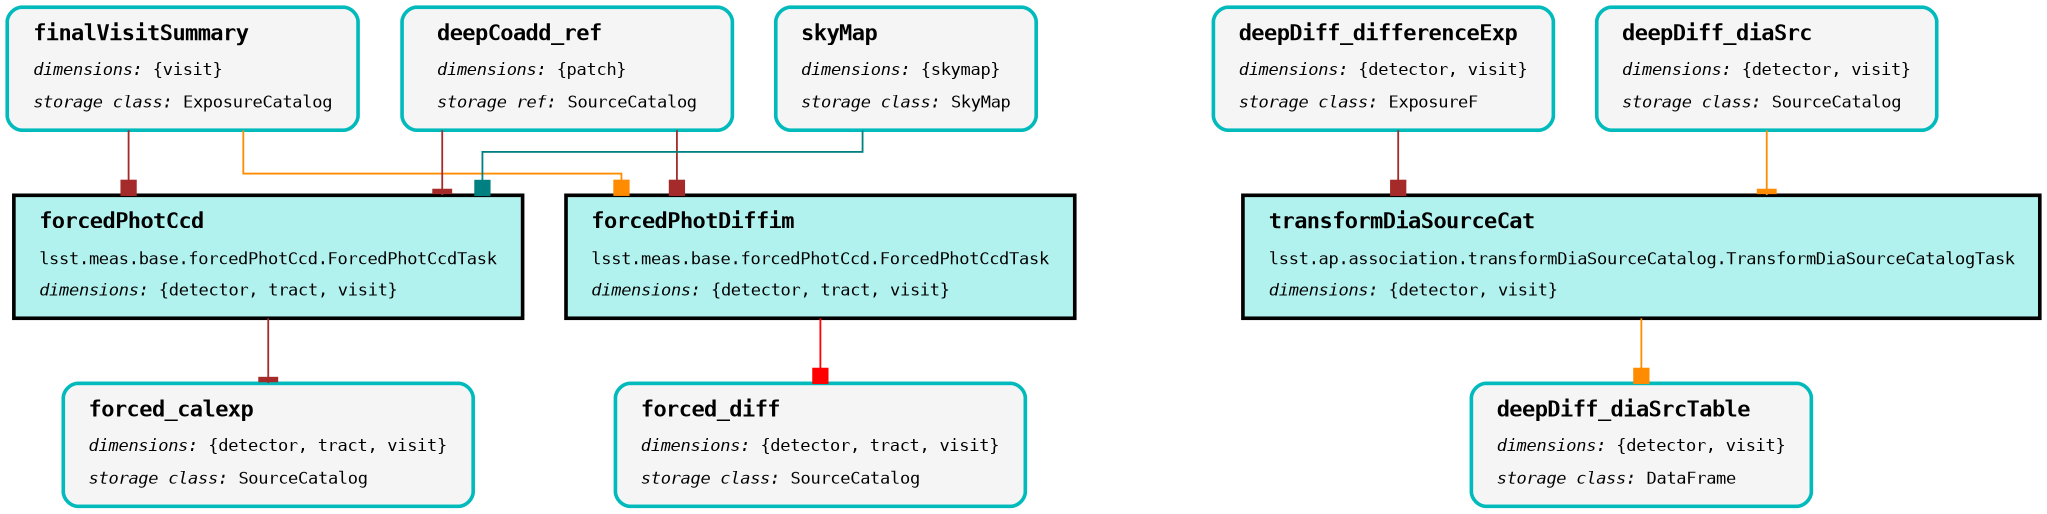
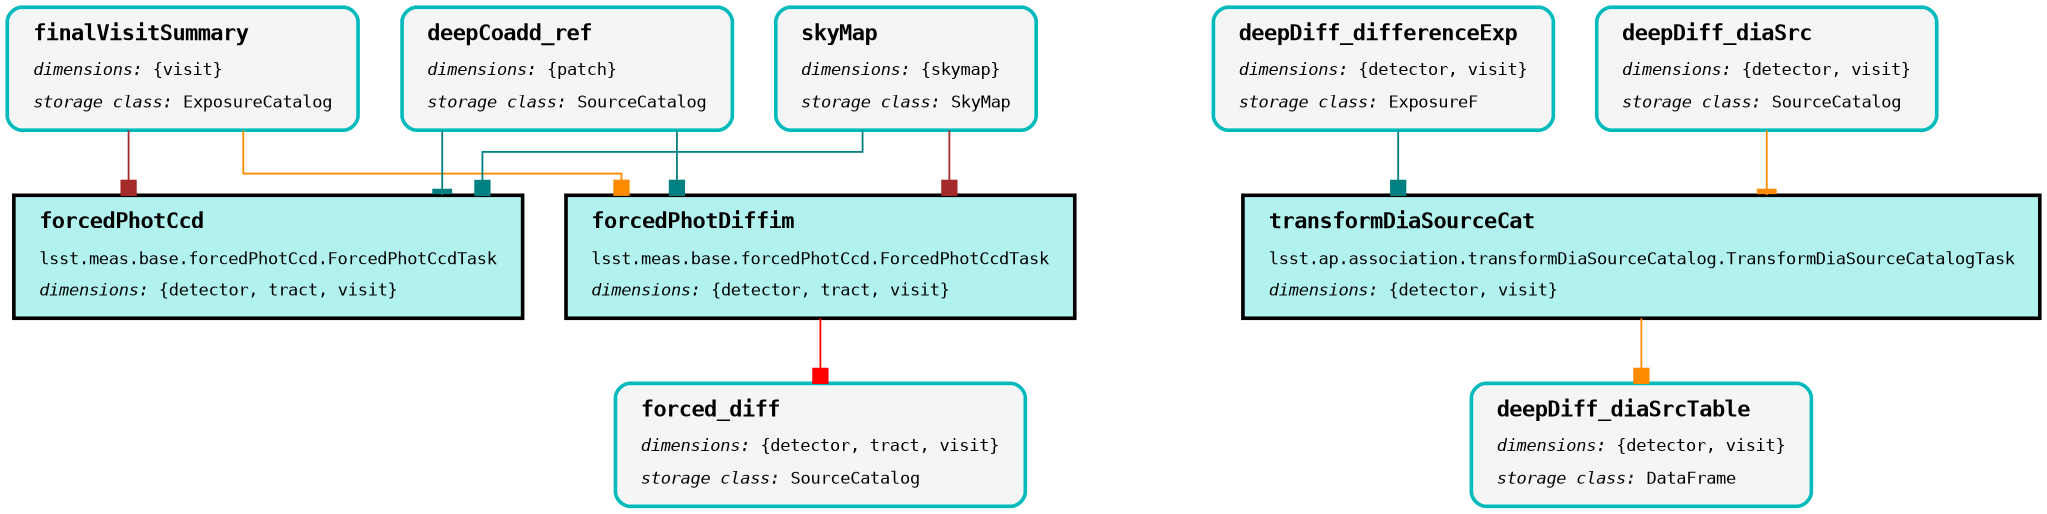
(497, 102) -> (497, 102)
none -> (949, 154)
(1398, 154) -> (1398, 154)
(442, 158) -> (442, 158)
(677, 159) -> (677, 159)
(268, 445) -> none
